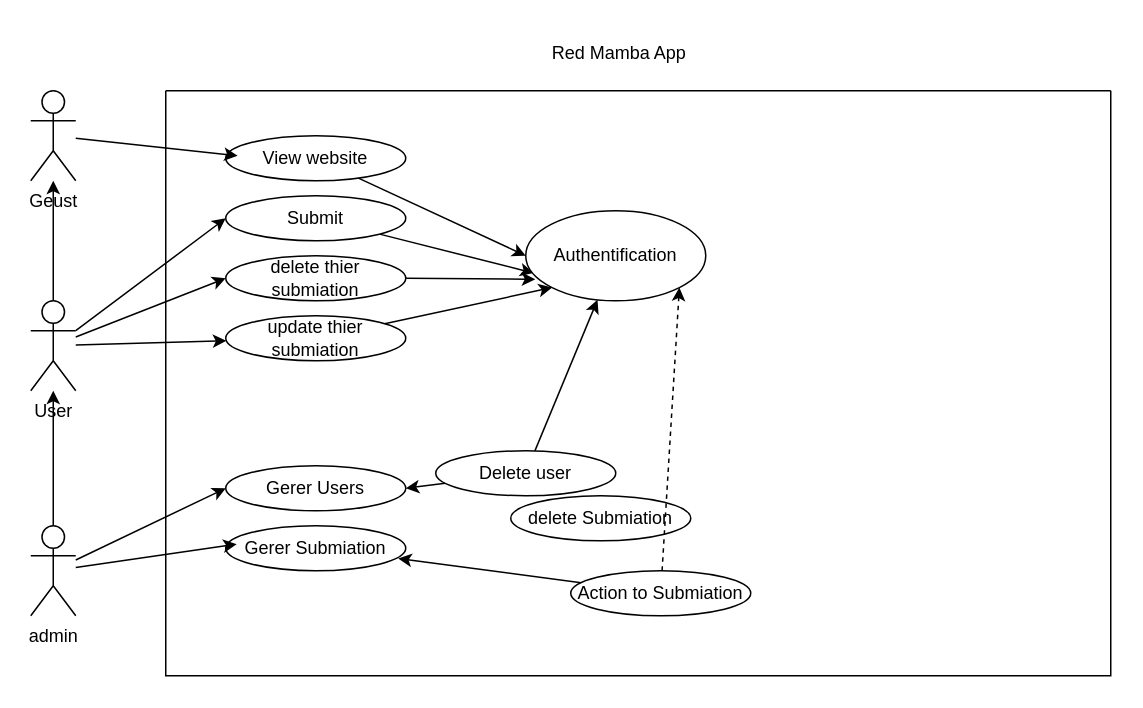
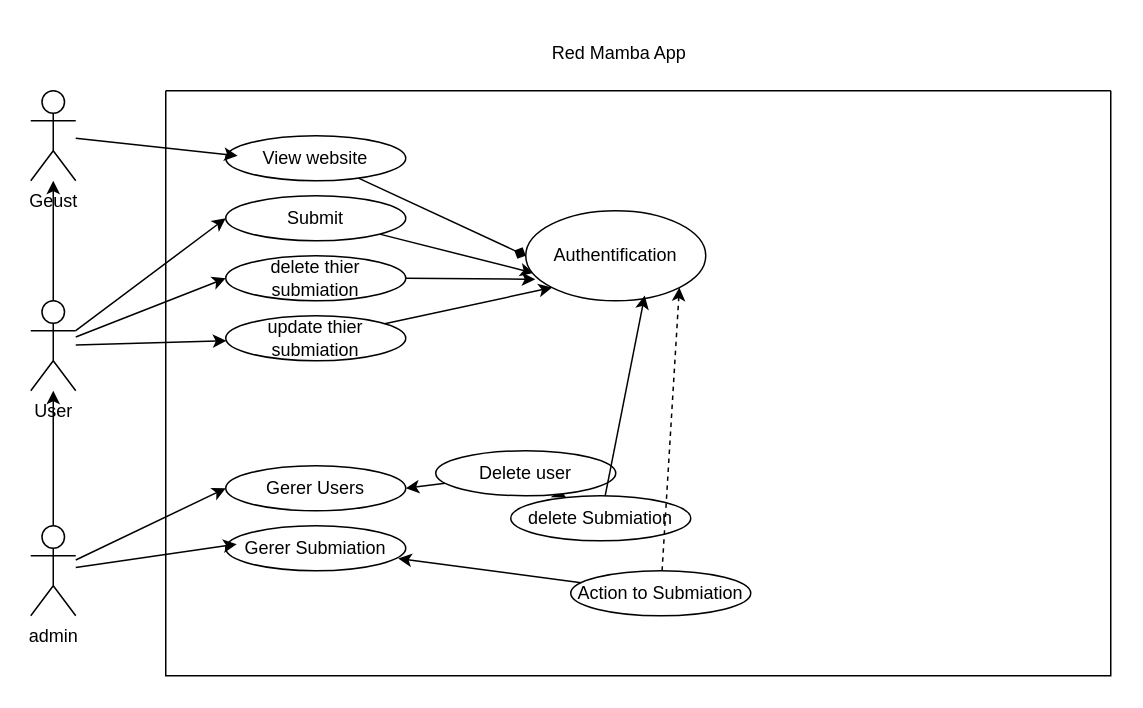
(515, 251) -> (514, 250)
(564, 380) -> (559, 494)
none -> (624, 400)
